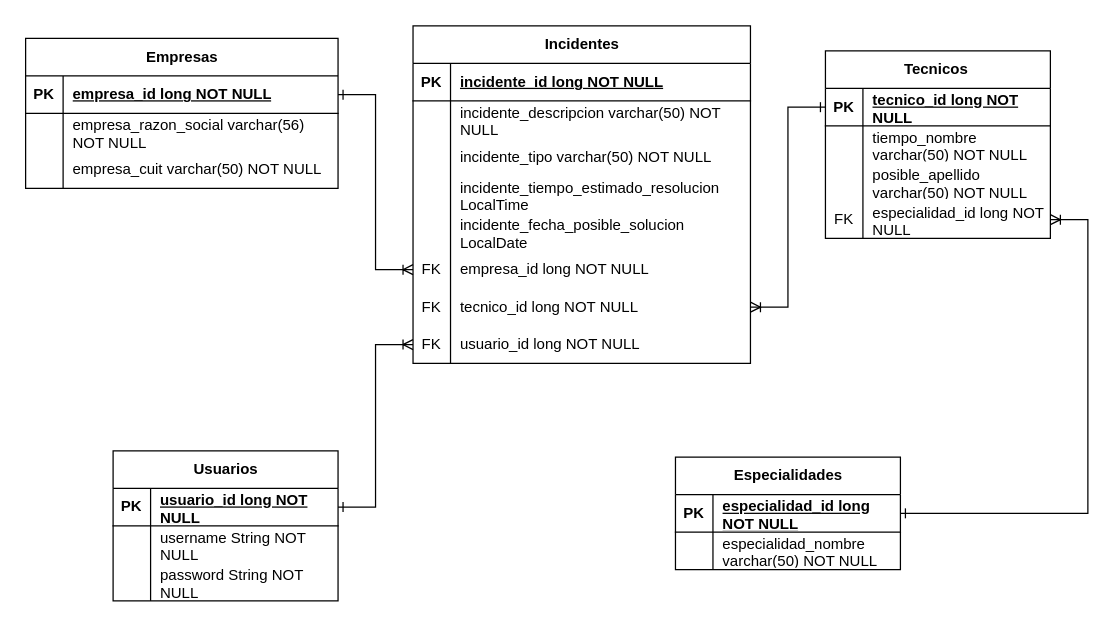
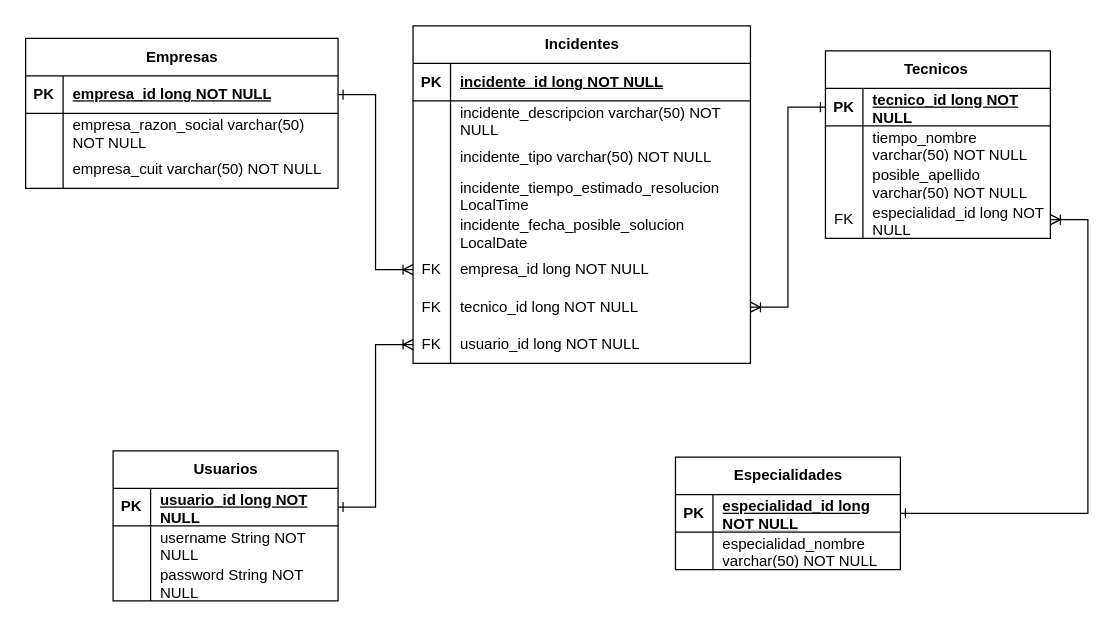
(206, 132) -> (206, 132)
